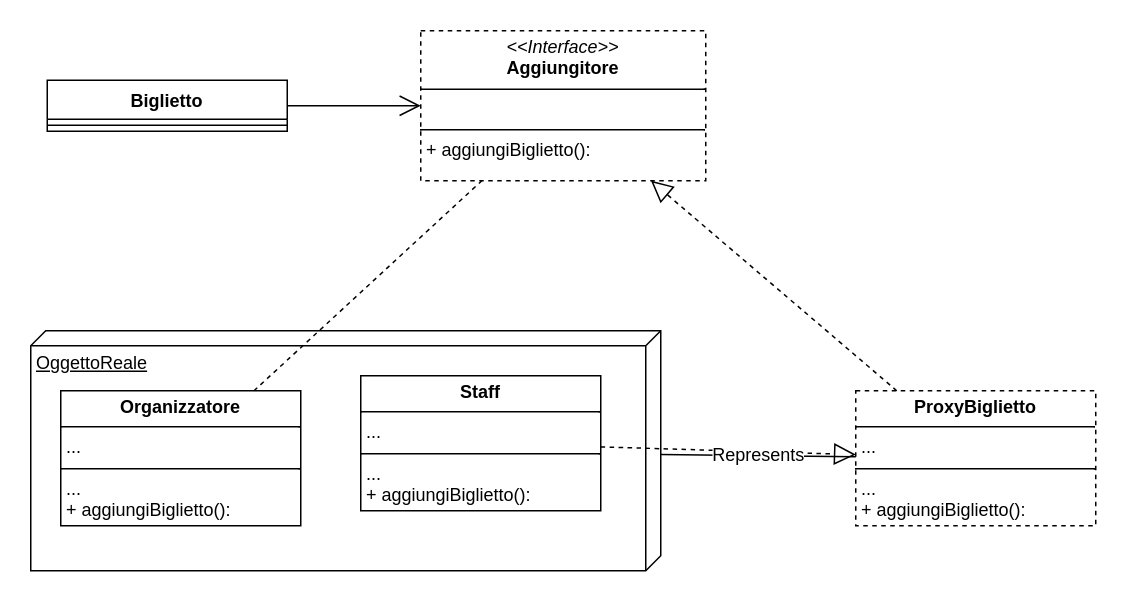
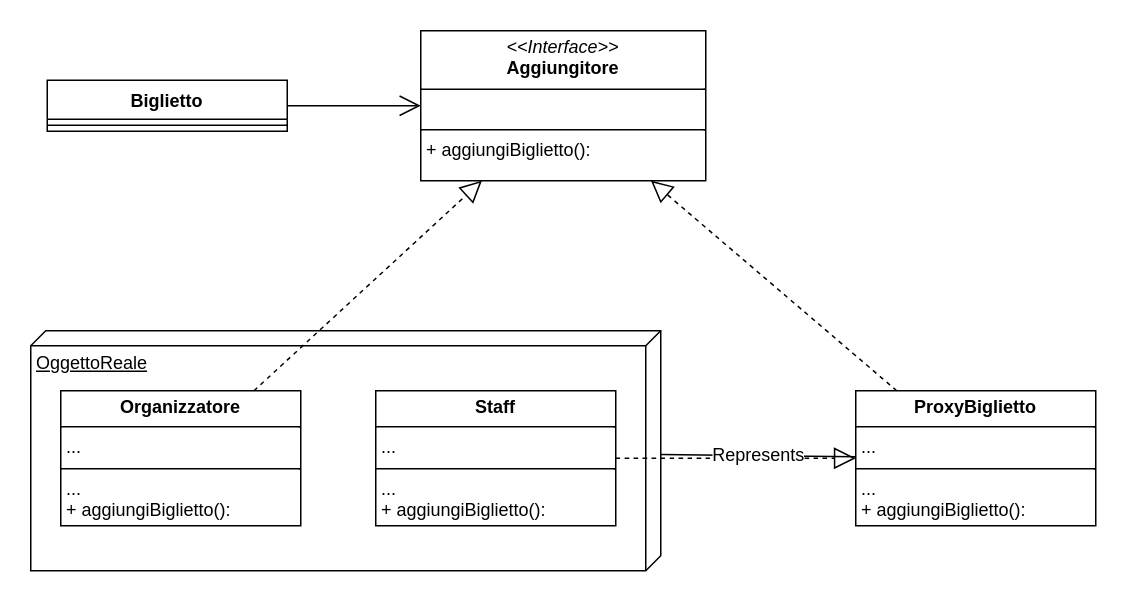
(563, 106) -> (563, 106)
(473, 189) -> (466, 196)
(481, 443) -> (496, 458)
(976, 458) -> (976, 458)
